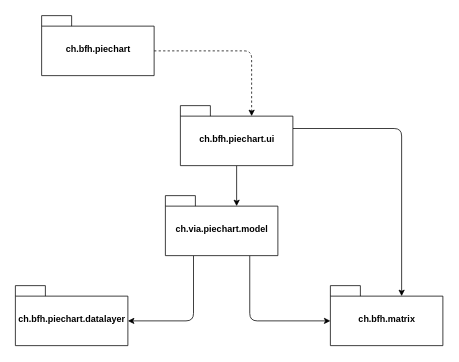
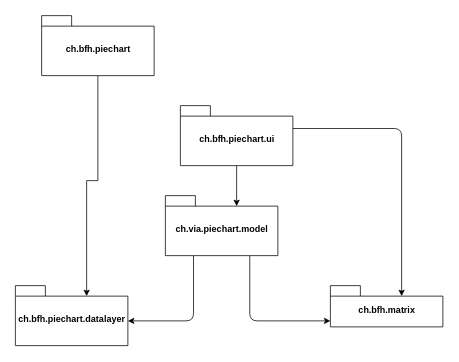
(252, 81) -> none
none -> (87, 229)
(387, 315) -> (387, 306)
